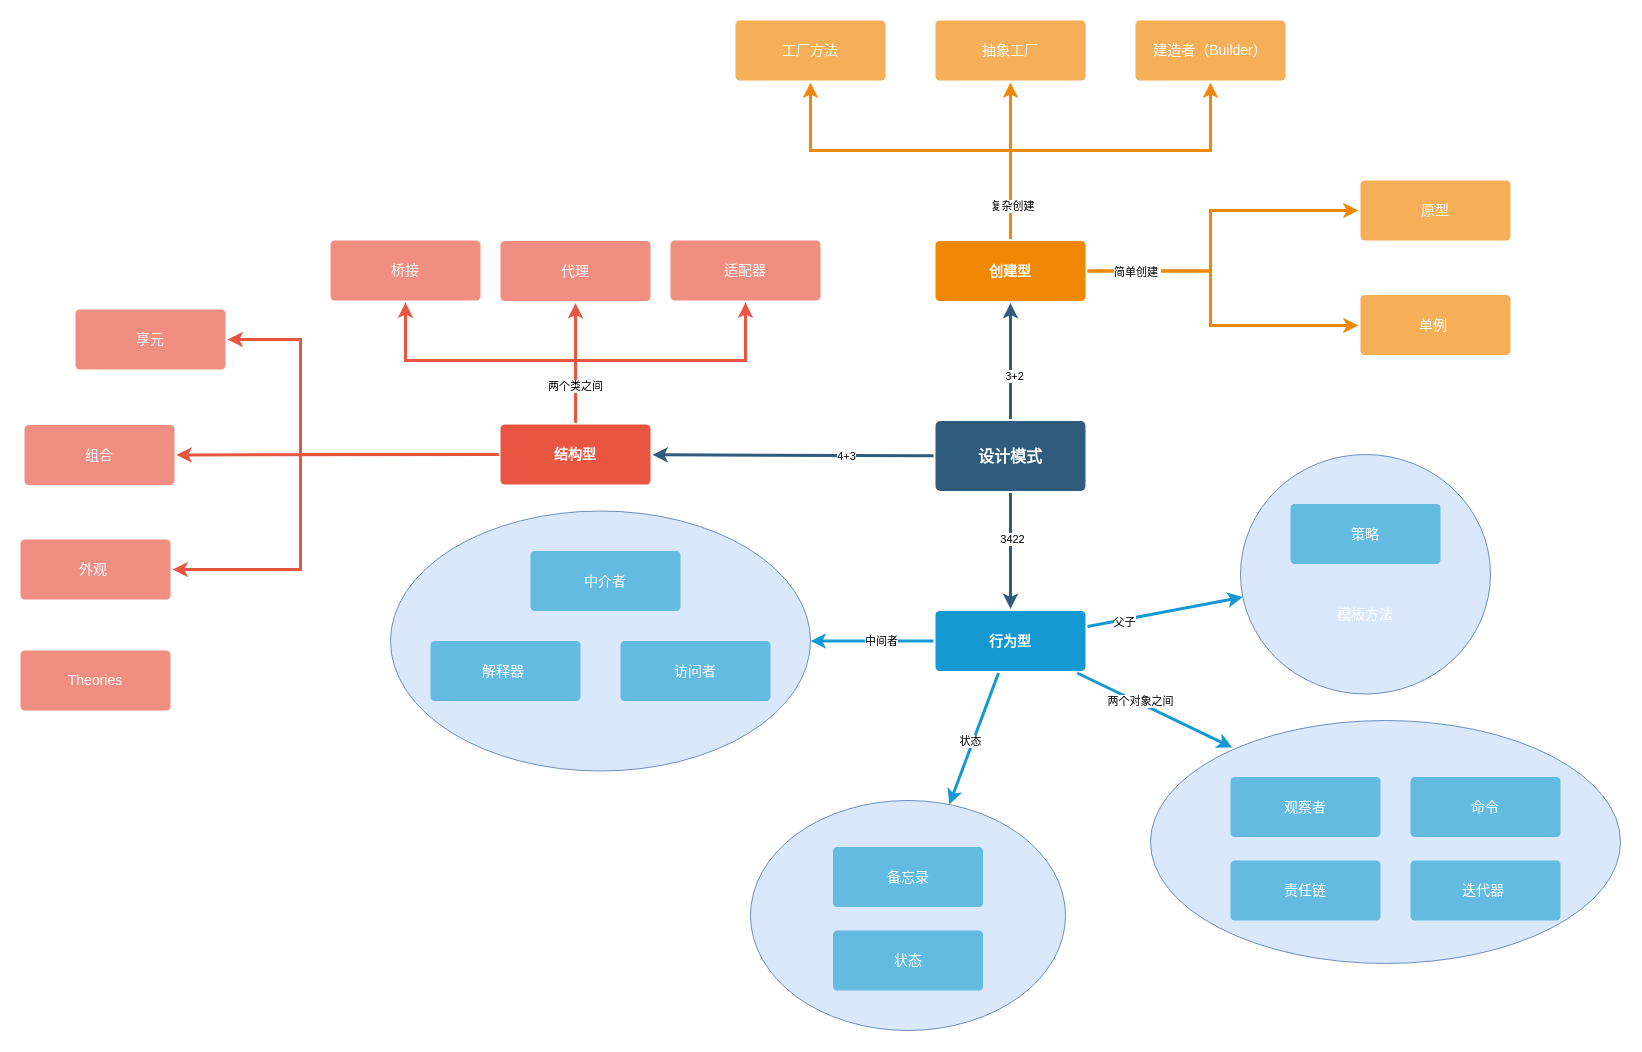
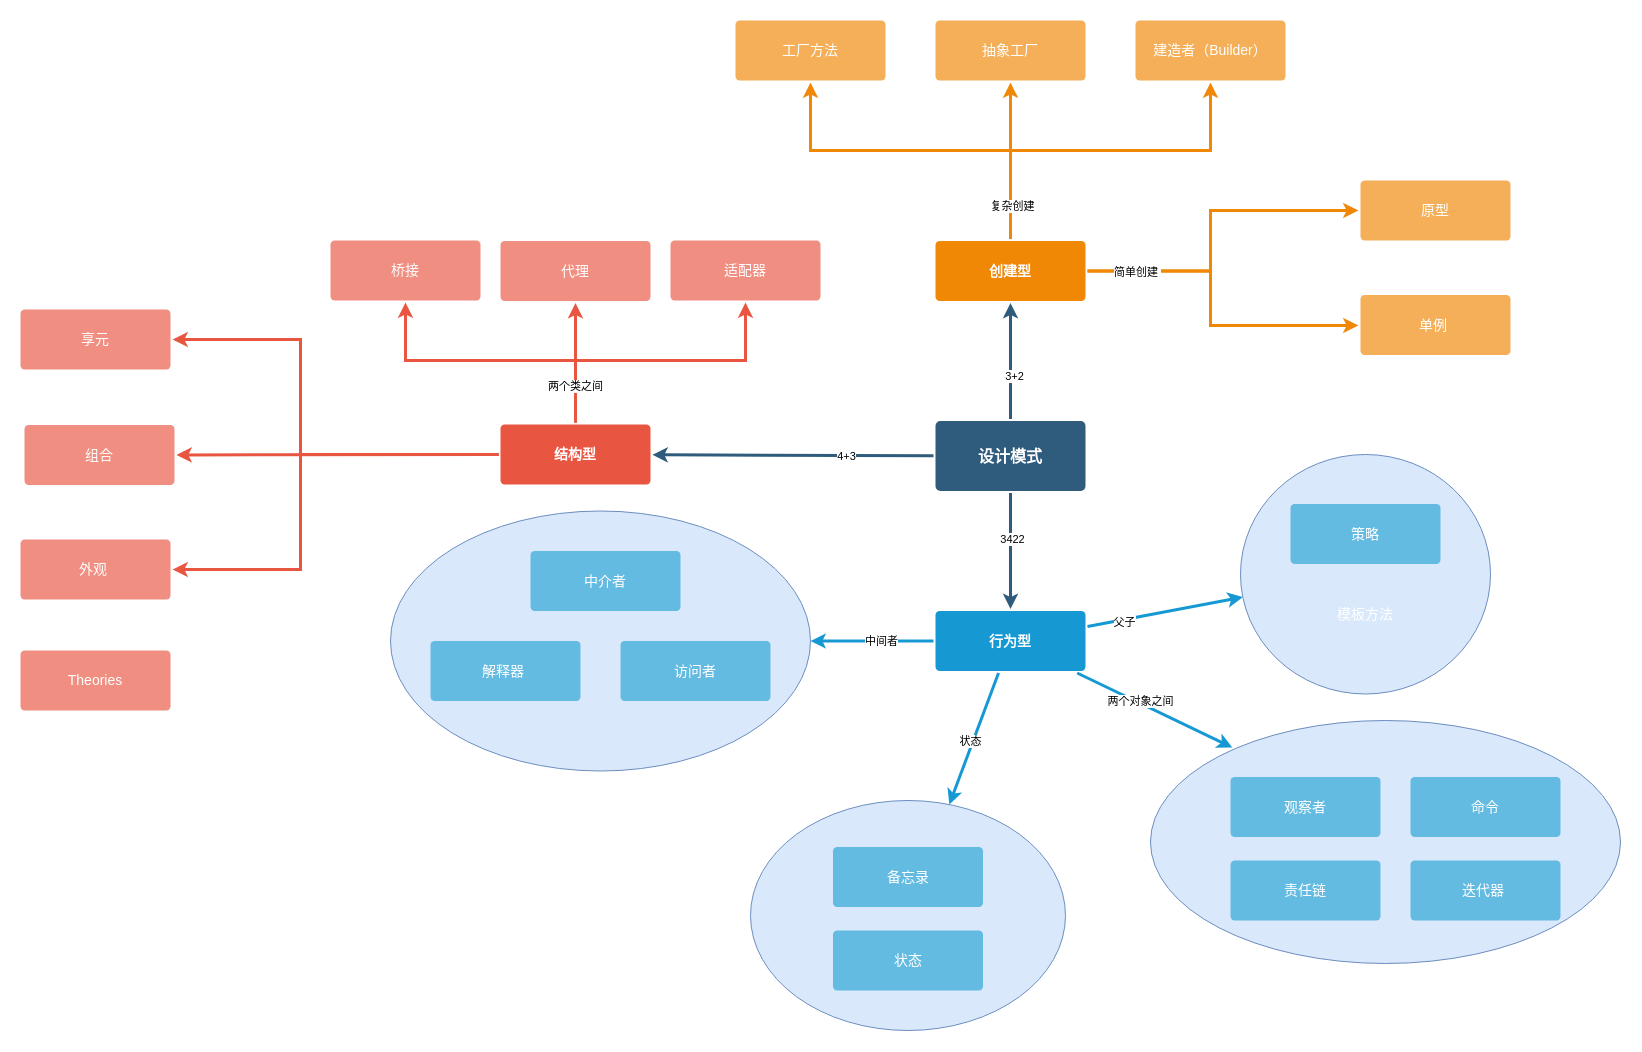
(151, 340) -> (96, 340)
